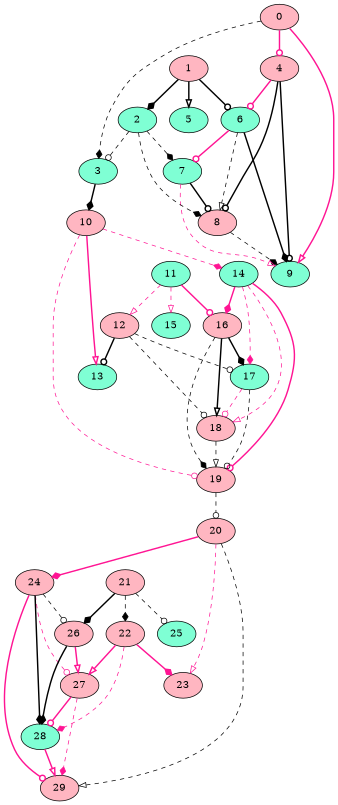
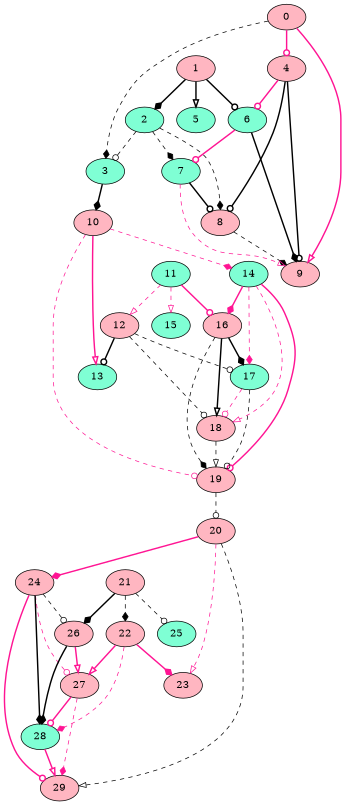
(230, 168) -> none
(290, 274) -> (300, 274)
